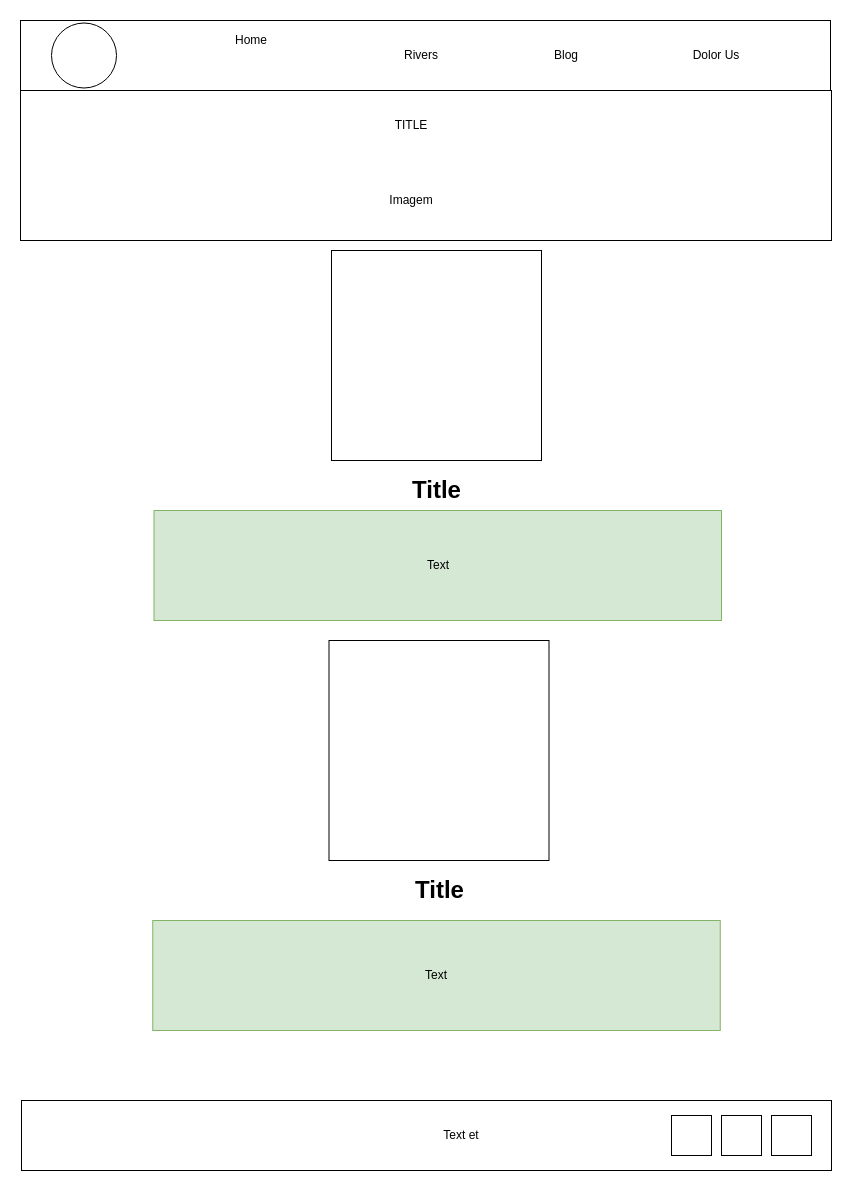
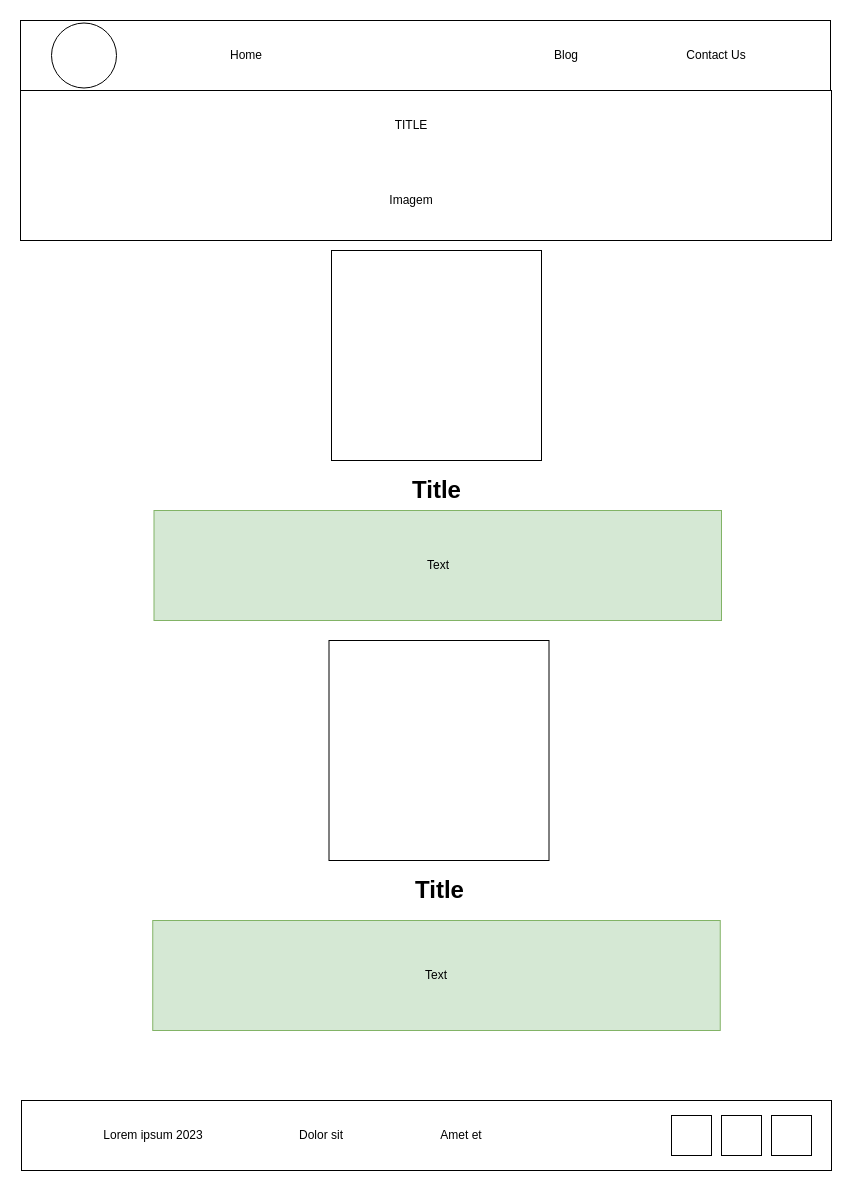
(252, 41) -> (247, 56)
(422, 56) -> none
(717, 56) -> (717, 56)
none -> (153, 1136)
none -> (322, 1136)
(462, 1136) -> (462, 1136)
